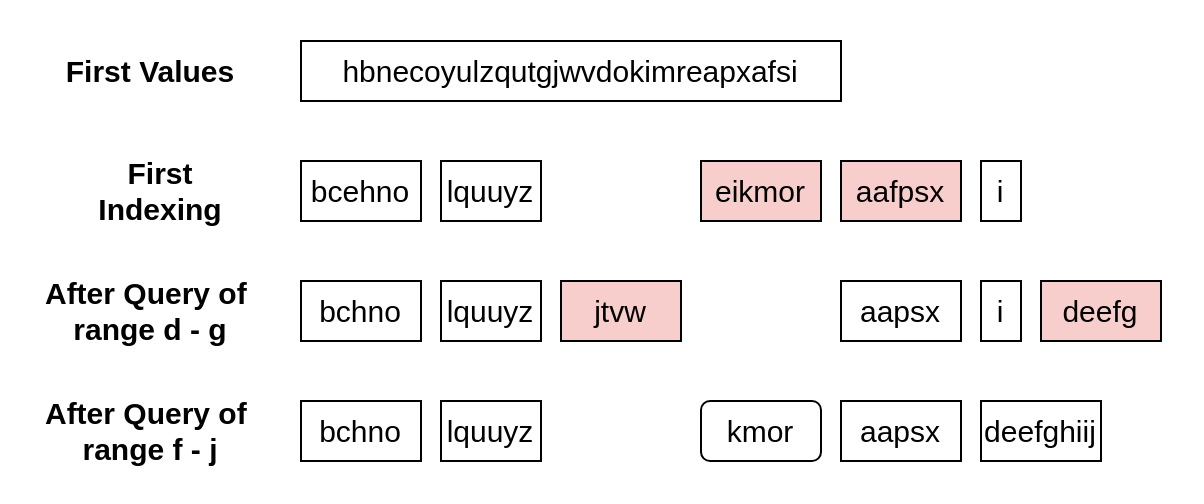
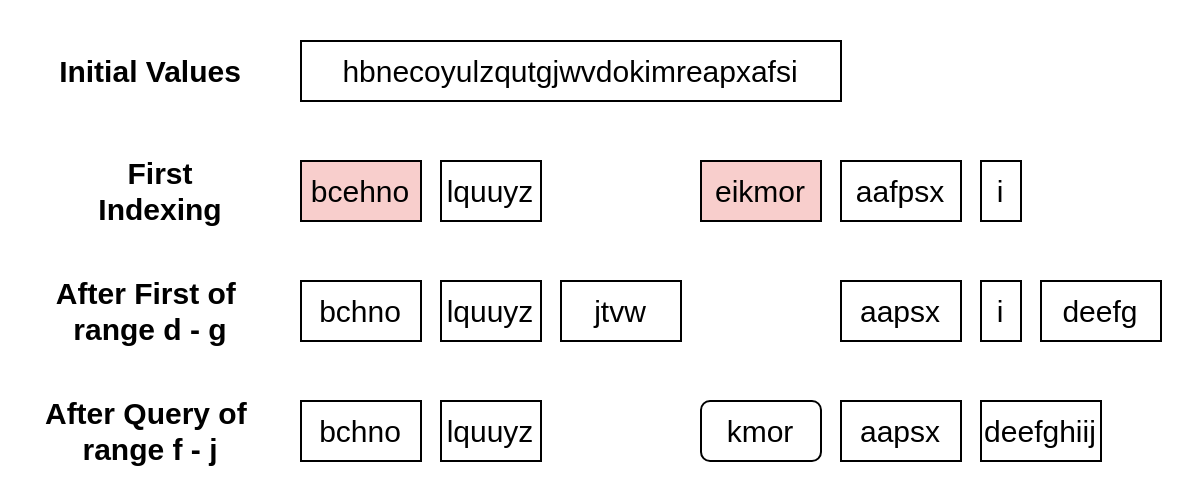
(151, 71) -> (151, 71)
(361, 191) -> (361, 191)
(901, 191) -> (901, 191)
(151, 311) -> (151, 311)
(621, 311) -> (621, 311)
(1101, 311) -> (1101, 311)
